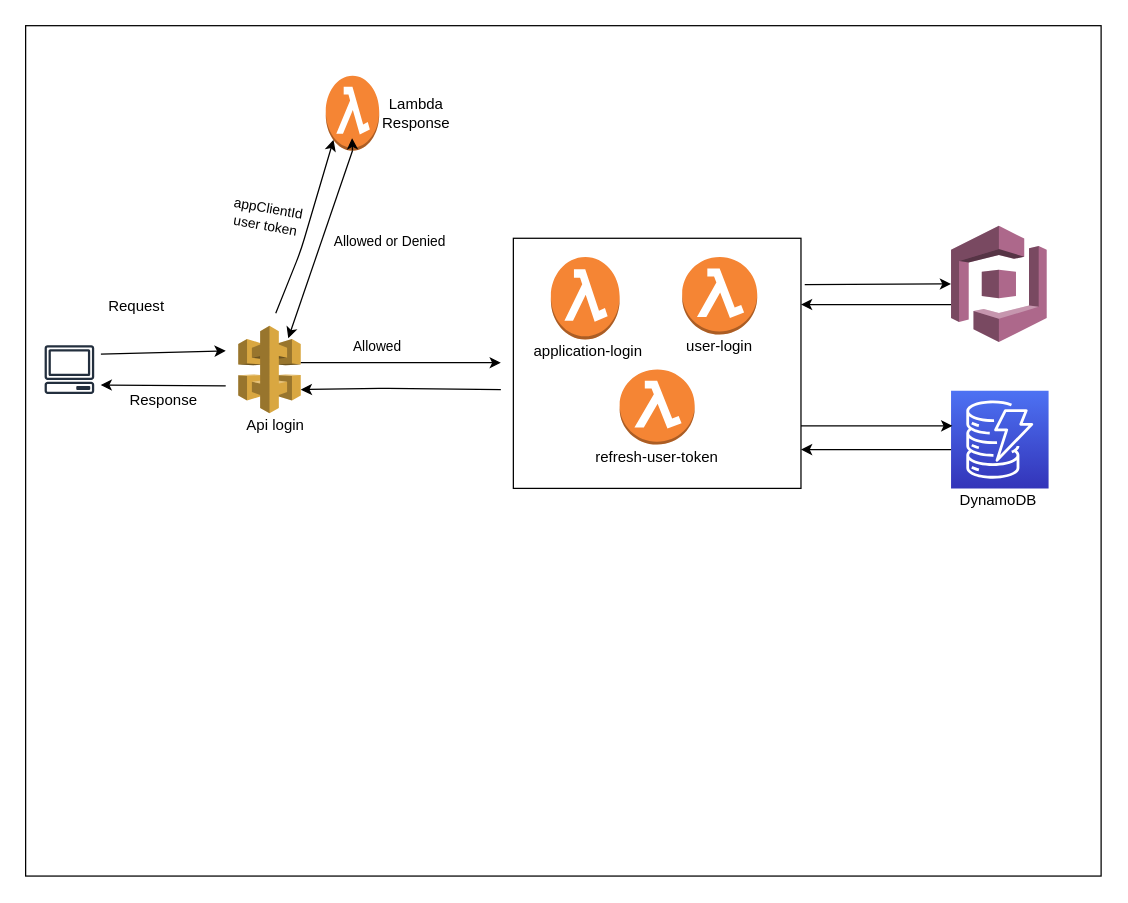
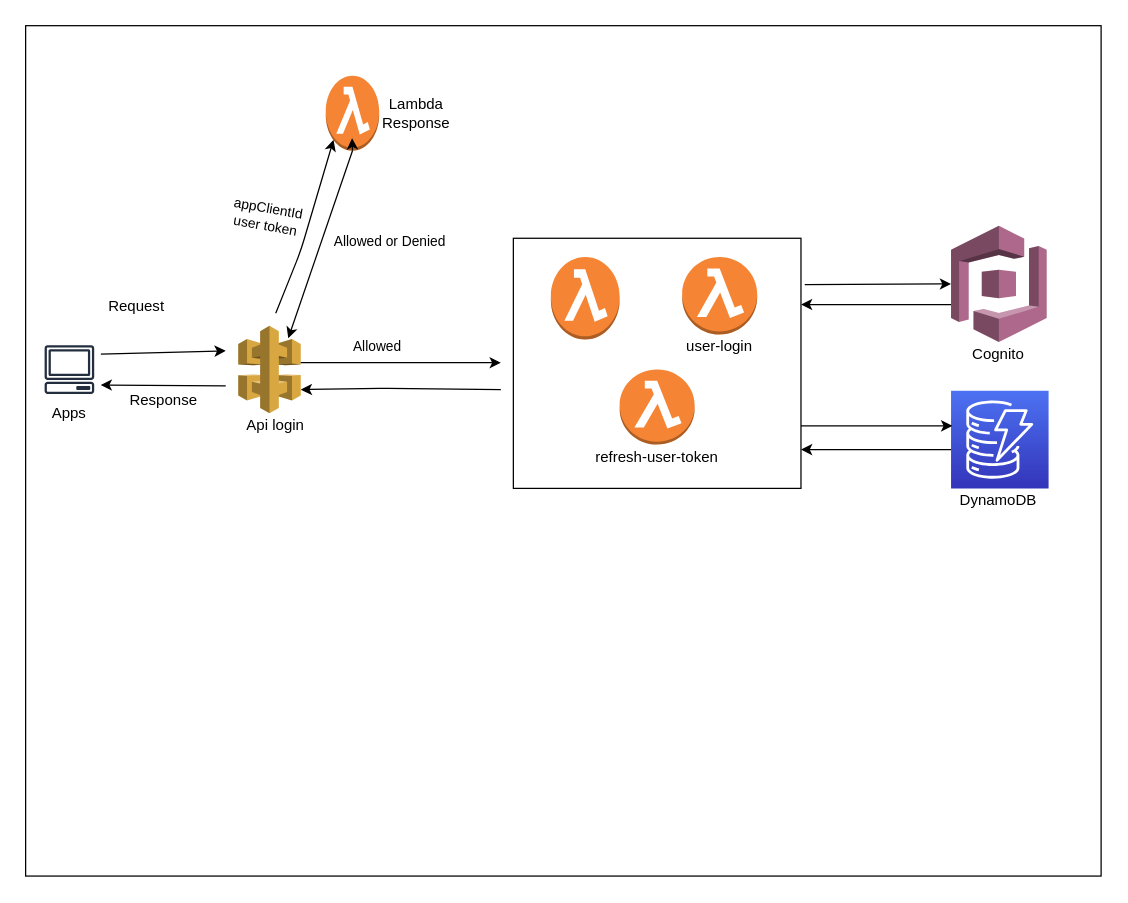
(588, 352) -> none
none -> (998, 354)
none -> (69, 413)
